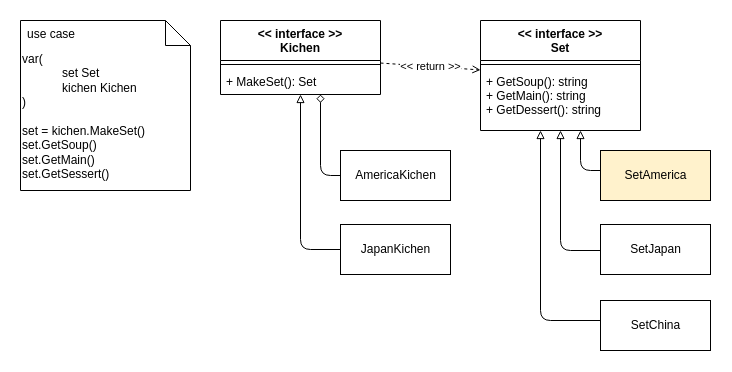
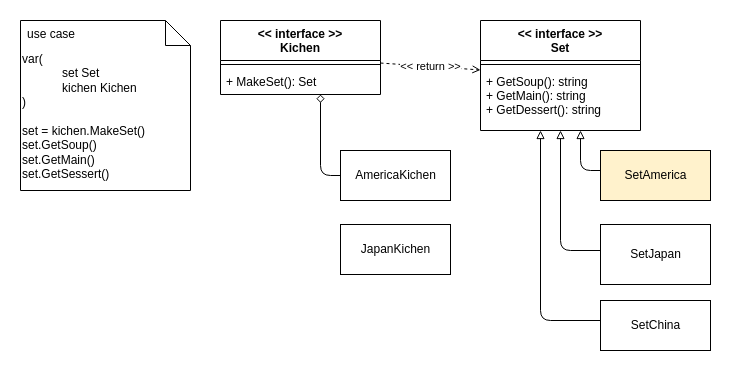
(301, 191) -> none
(656, 250) -> (656, 255)
